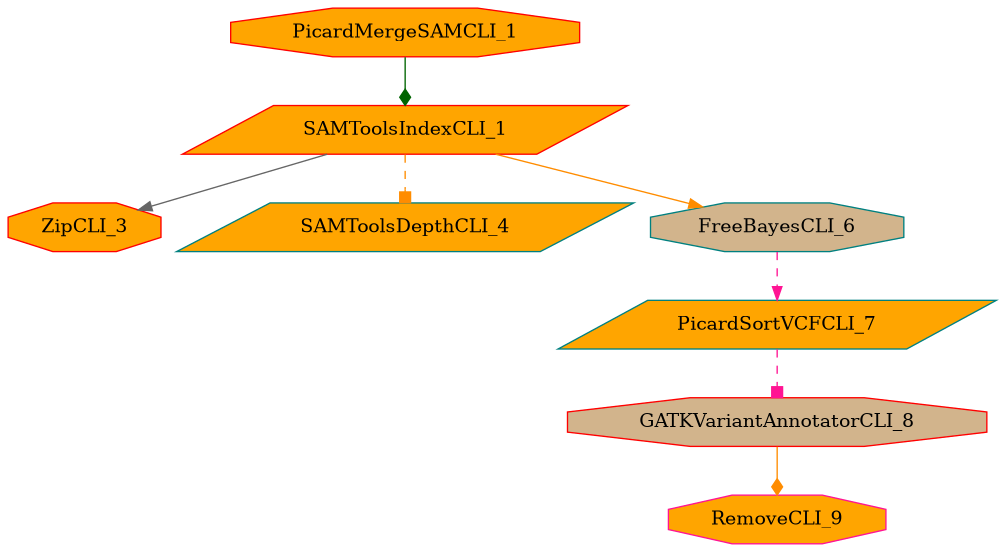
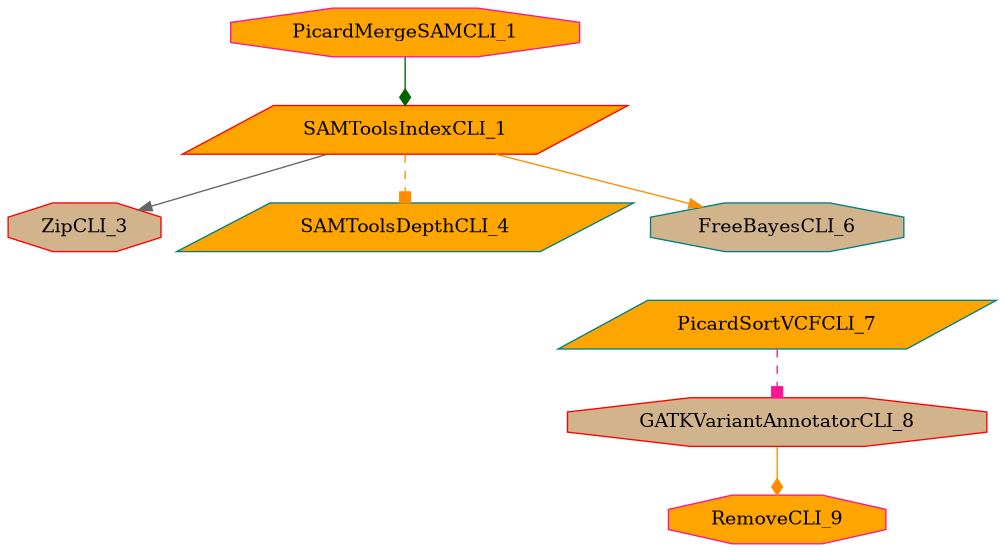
(405, 32) -> (405, 32)
(85, 227) -> (85, 227)
(777, 269) -> none
